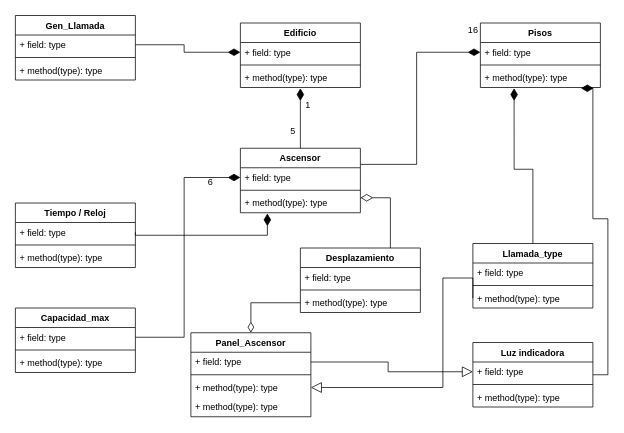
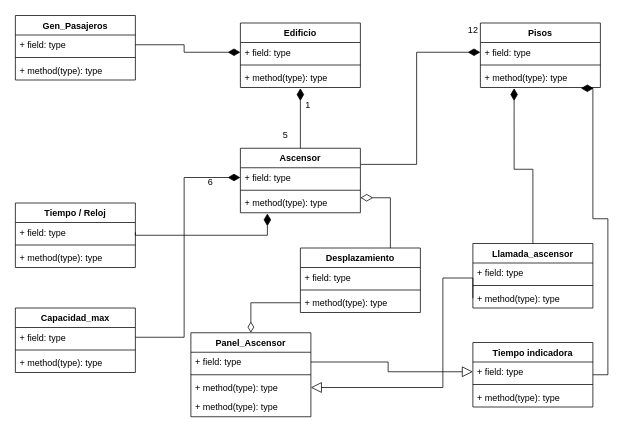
(75, 26) -> (75, 26)
(473, 30) -> (473, 30)
(293, 132) -> (285, 135)
(533, 254) -> (533, 254)
(533, 353) -> (533, 353)
